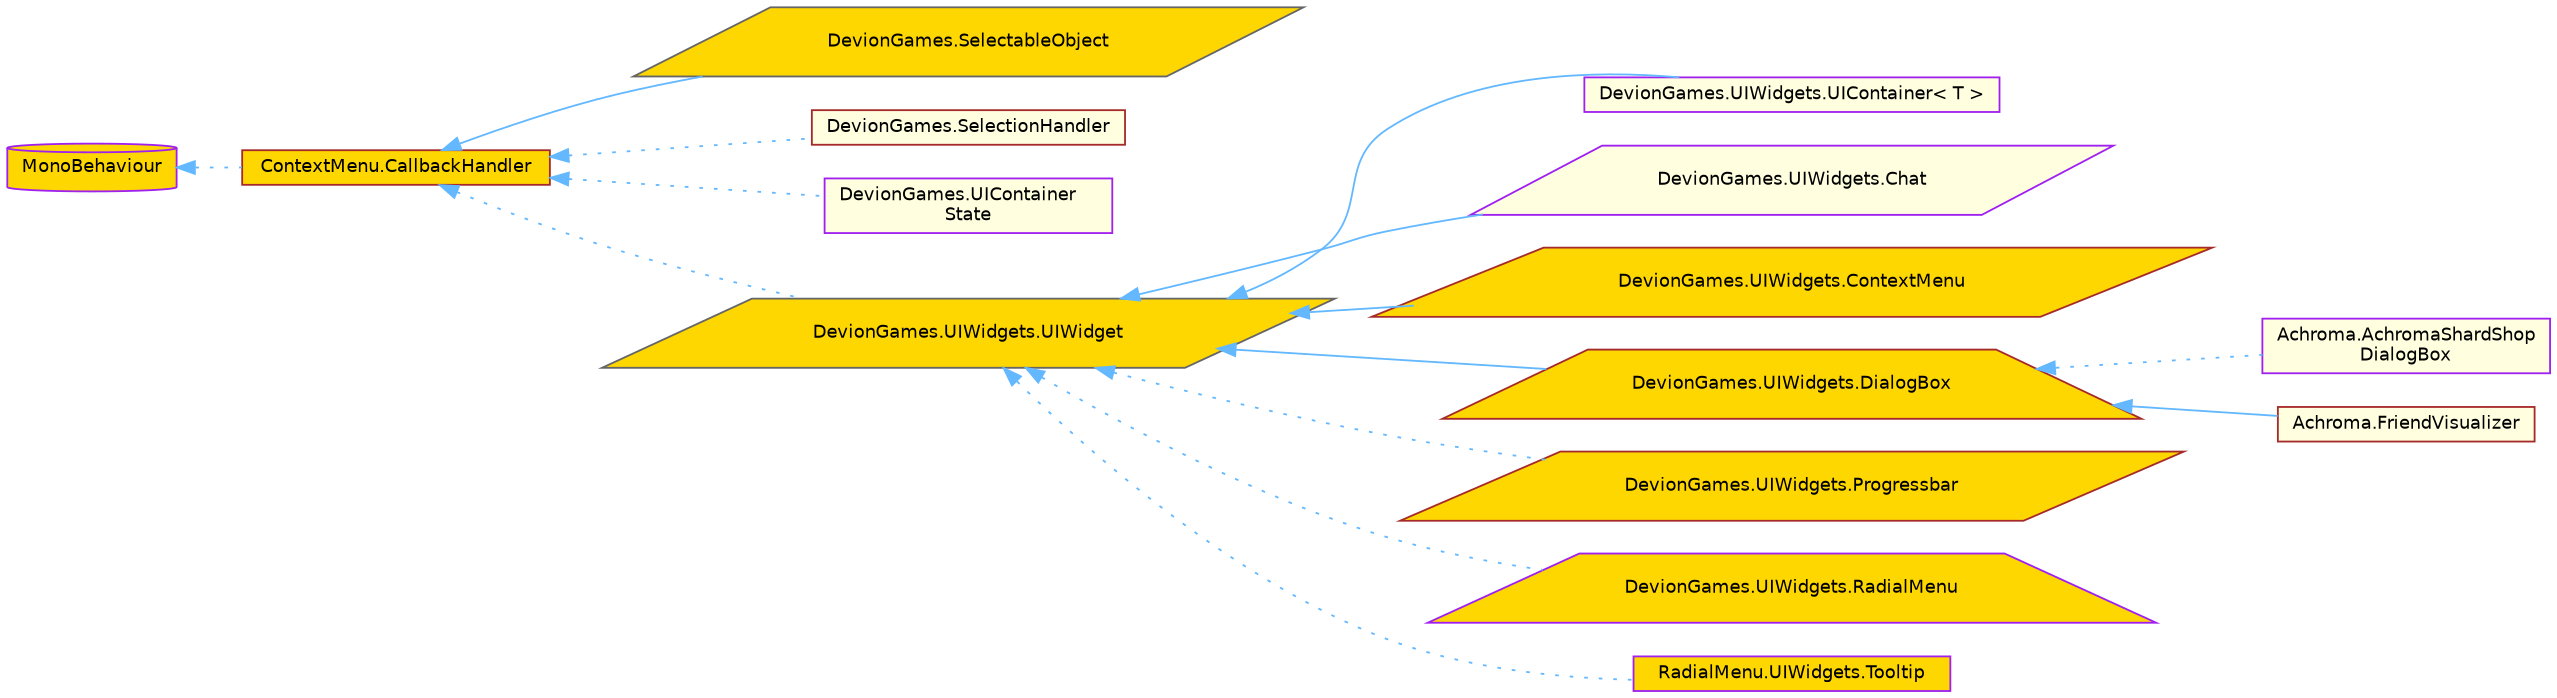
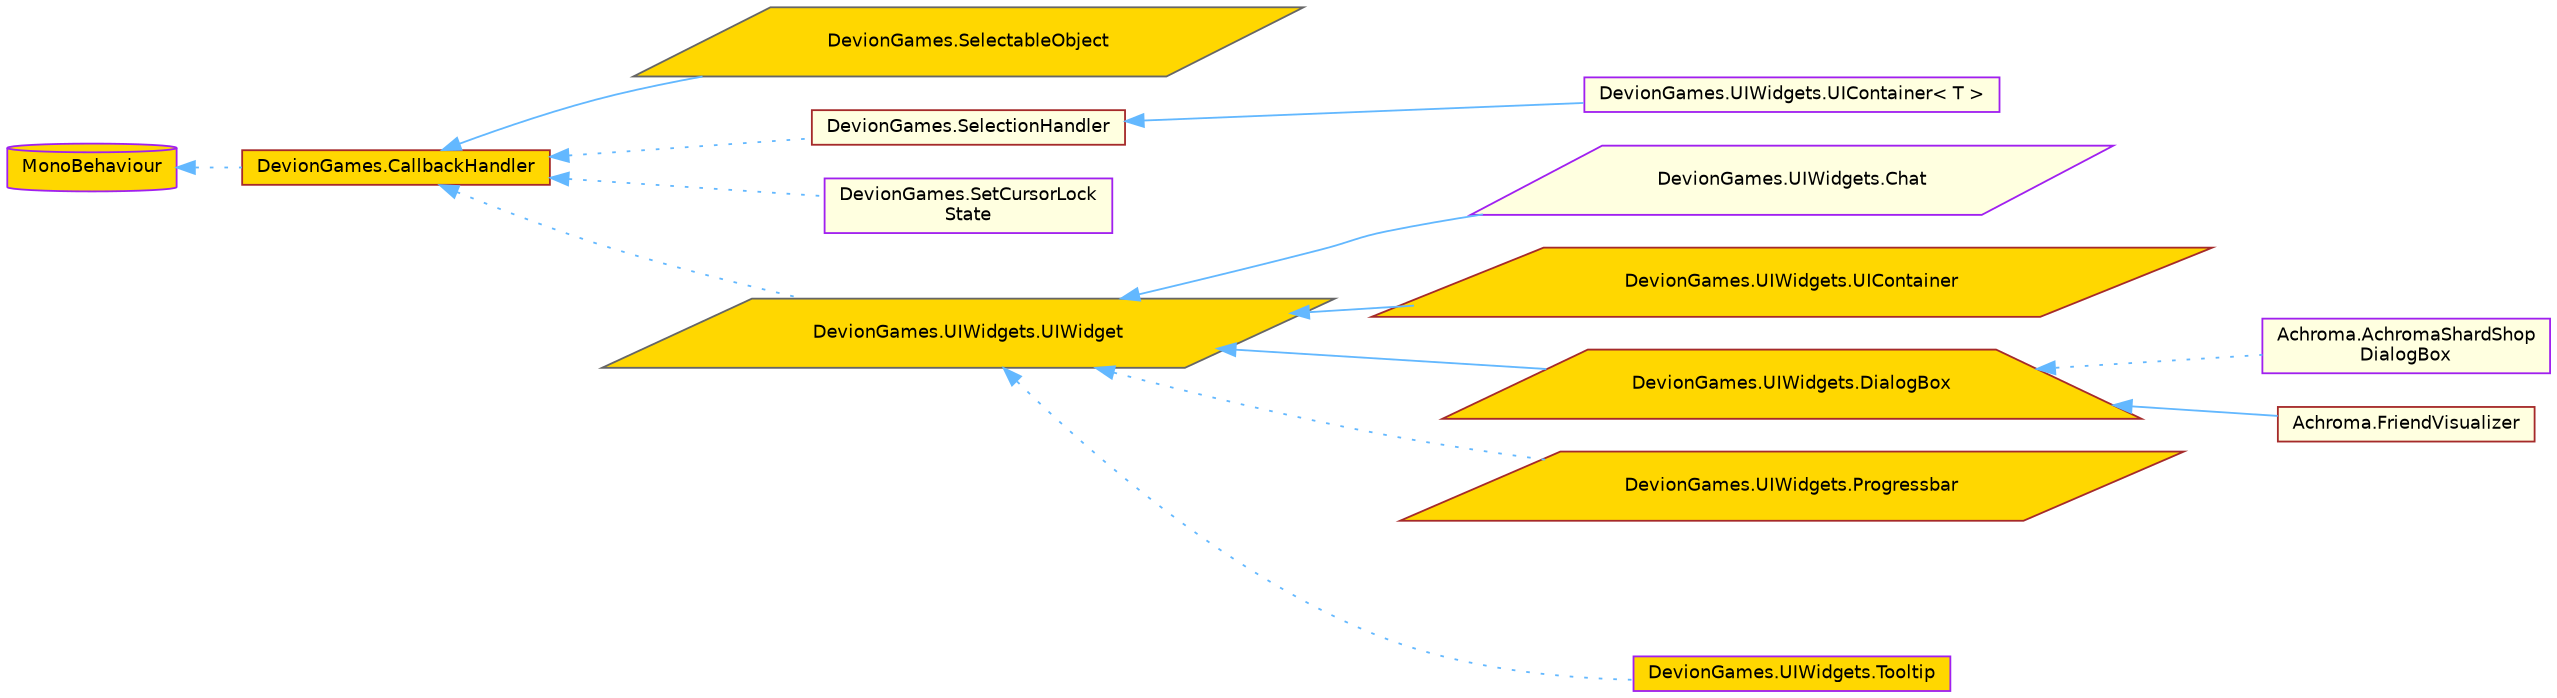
(1419, 111) -> (1364, 112)
(396, 168) -> (396, 168)
(968, 206) -> (968, 206)
(1792, 282) -> (1792, 282)
(1792, 588) -> none
(1792, 674) -> (1792, 674)
